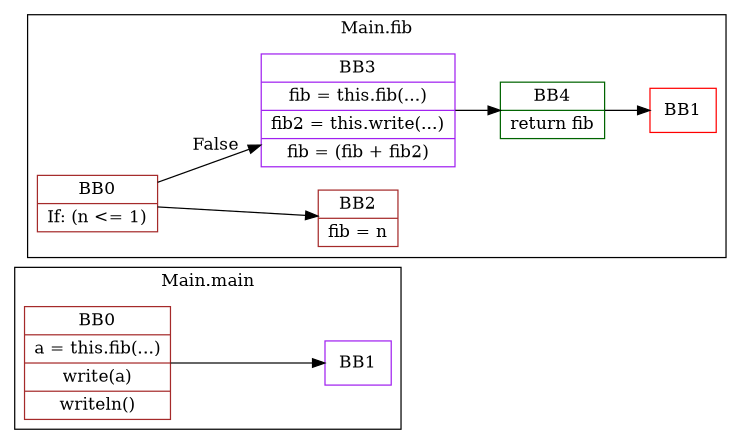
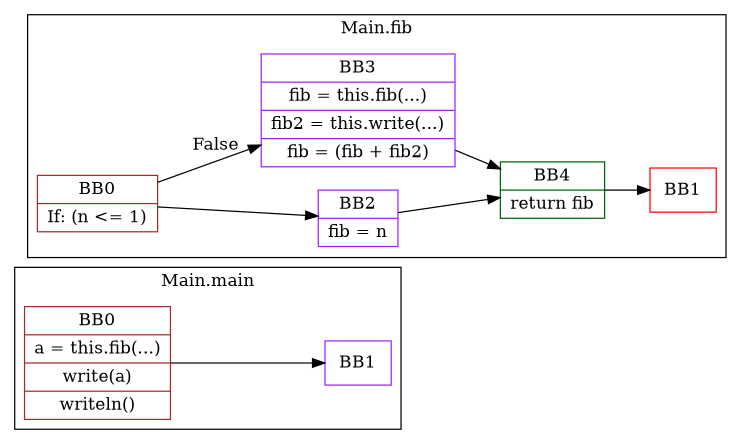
none -> (443, 206)
(358, 218) -> (358, 218)
